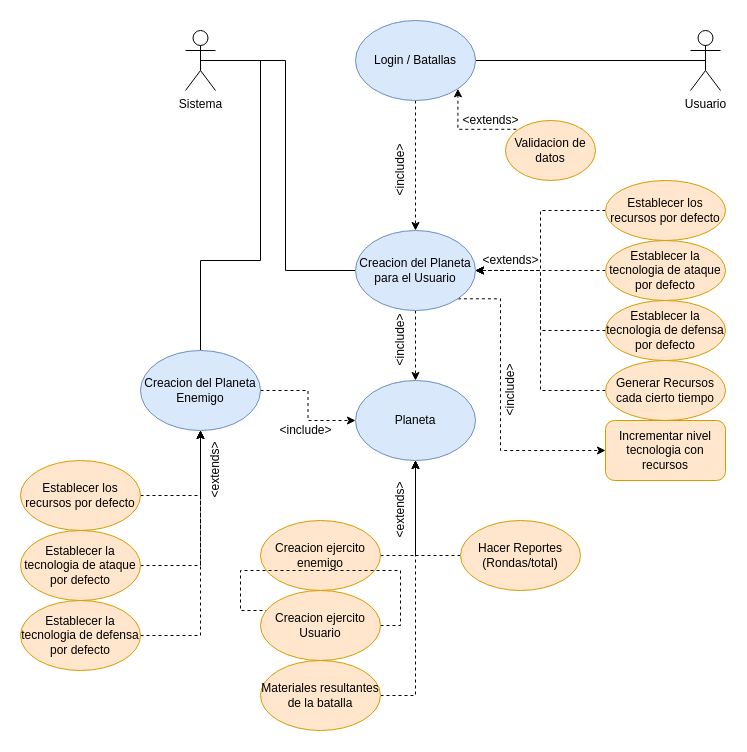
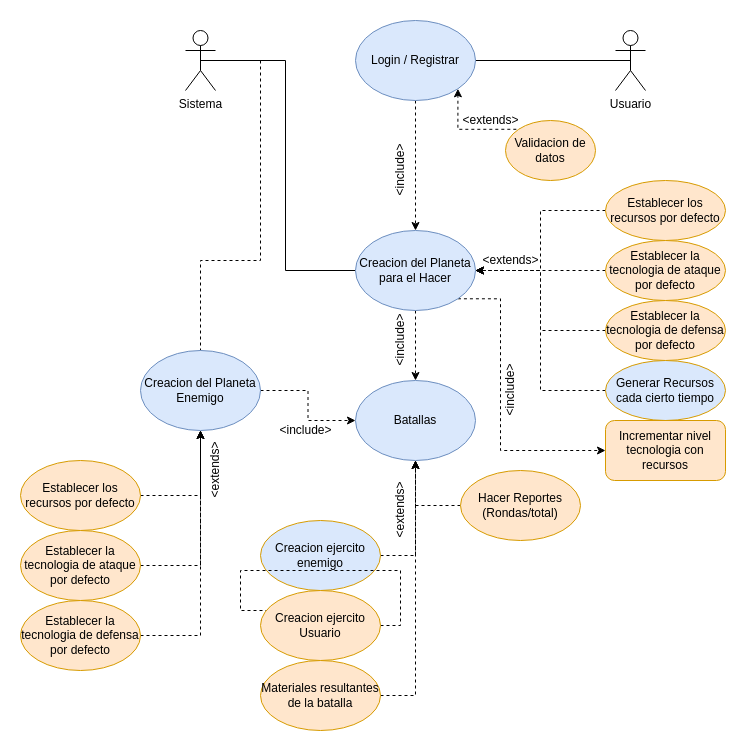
(416, 61) -> (416, 61)
(706, 61) -> (631, 61)
(261, 236) -> (261, 236)
(416, 271) -> (416, 271)
(666, 391) -> (666, 391)
(416, 421) -> (416, 421)
(321, 556) -> (321, 556)
(521, 556) -> (521, 506)
